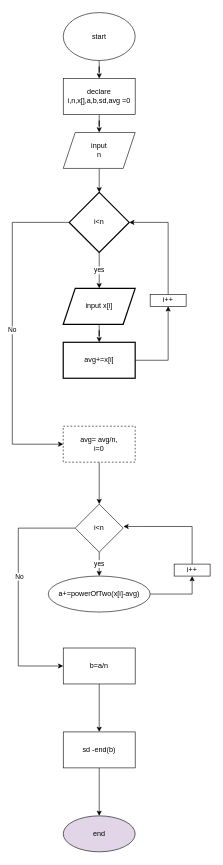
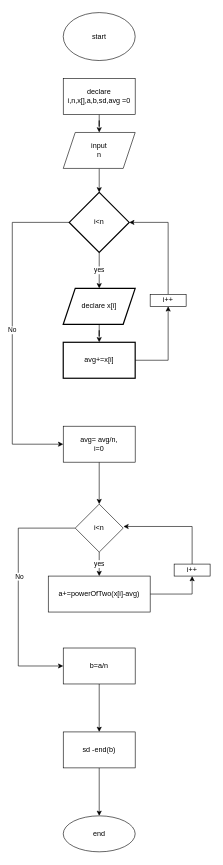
(99, 69) -> none
(99, 306) -> (99, 306)
(99, 444) -> (99, 444)
(99, 594) -> (99, 594)
(99, 834) -> (99, 834)
